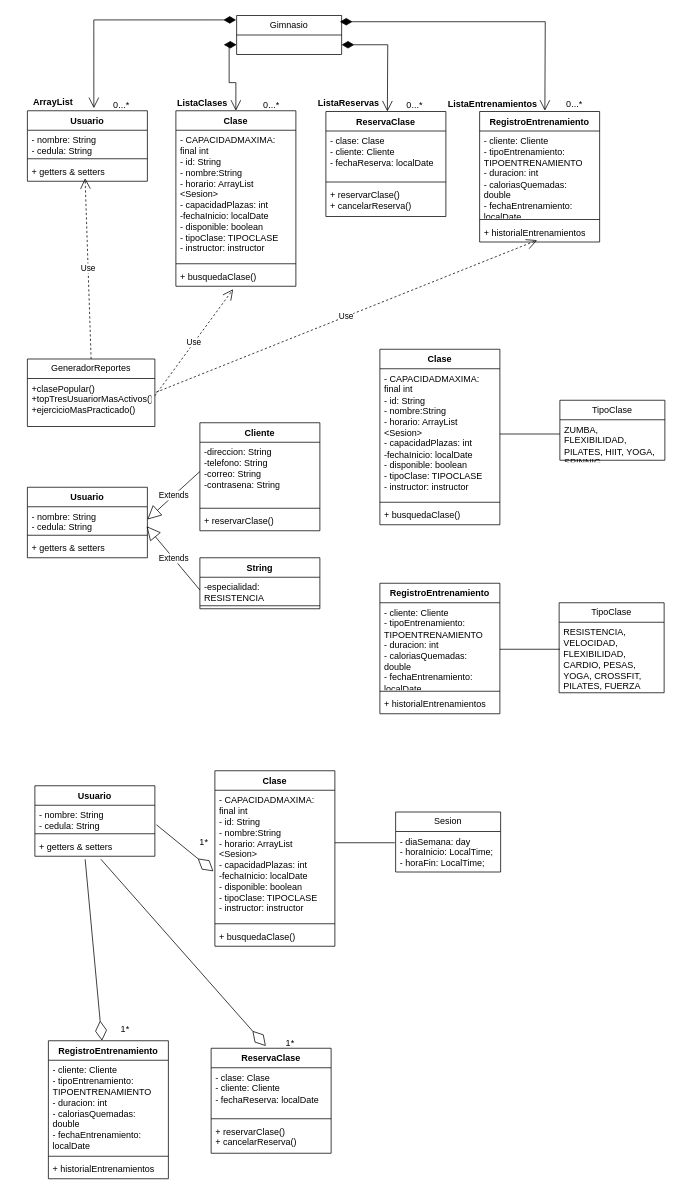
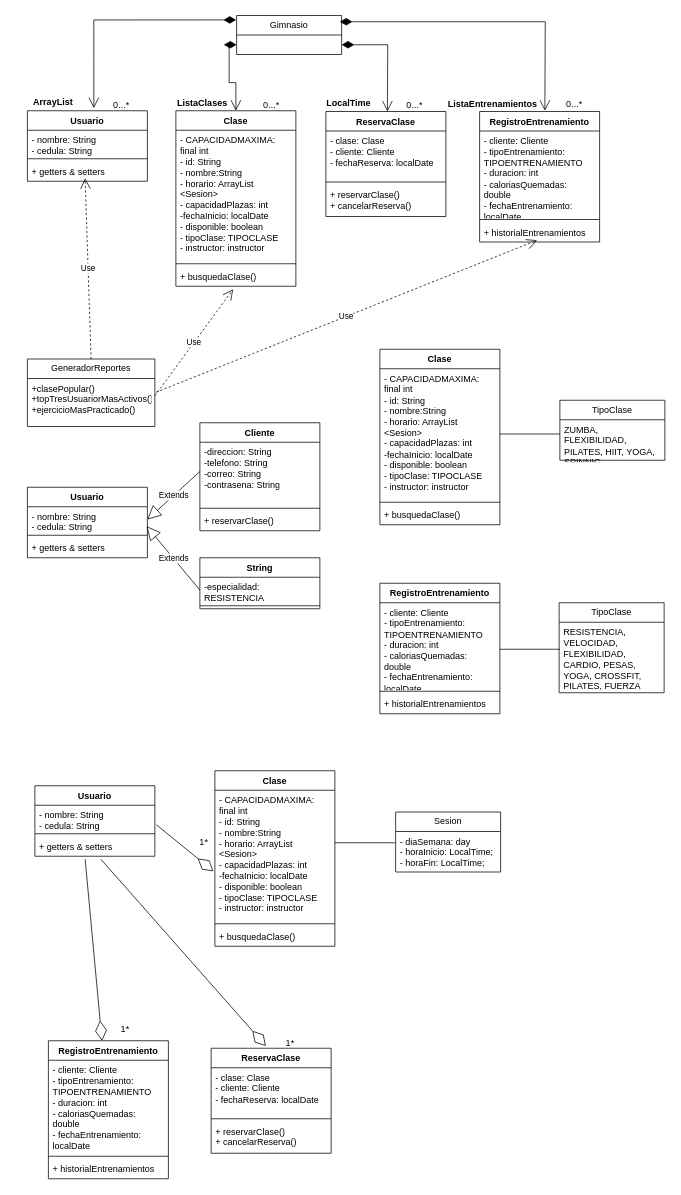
(349, 103) -> (349, 103)
